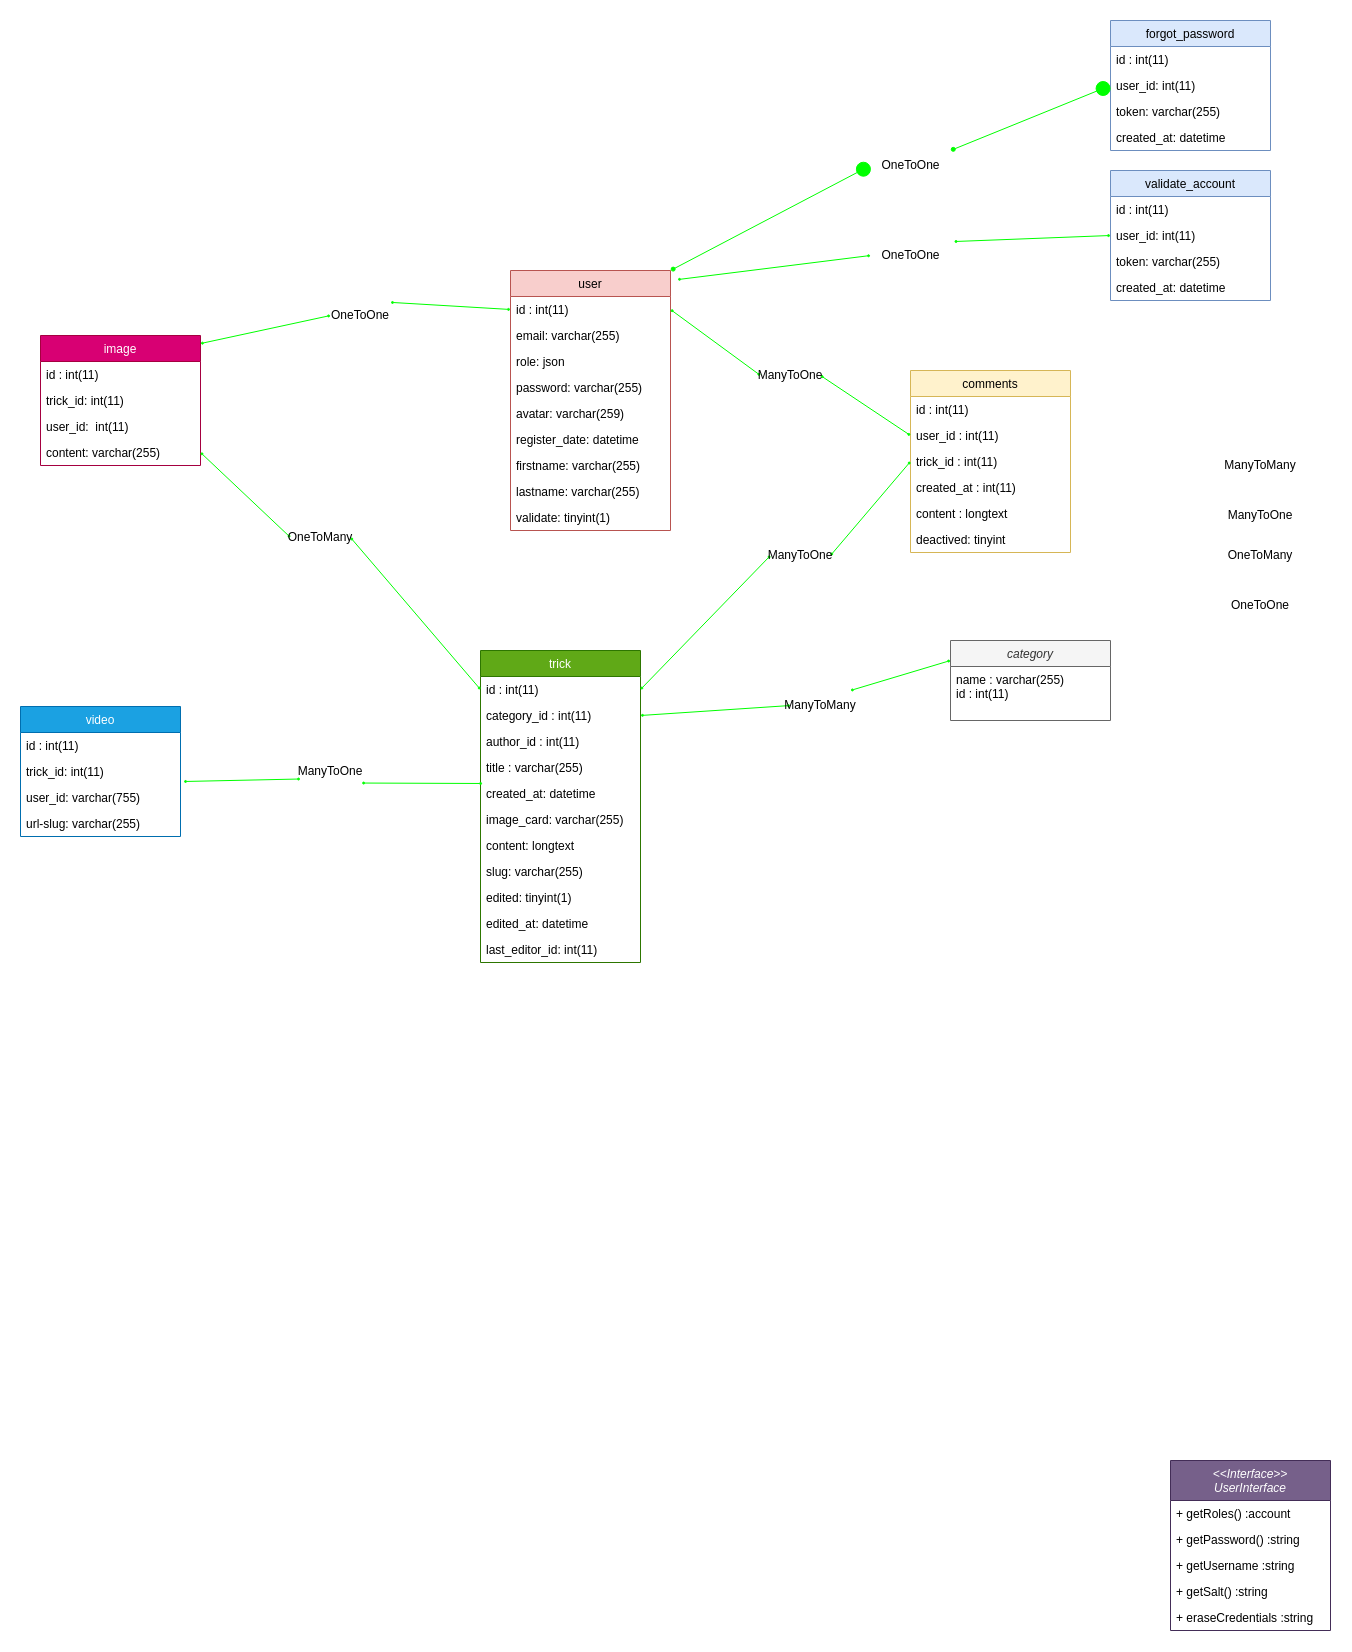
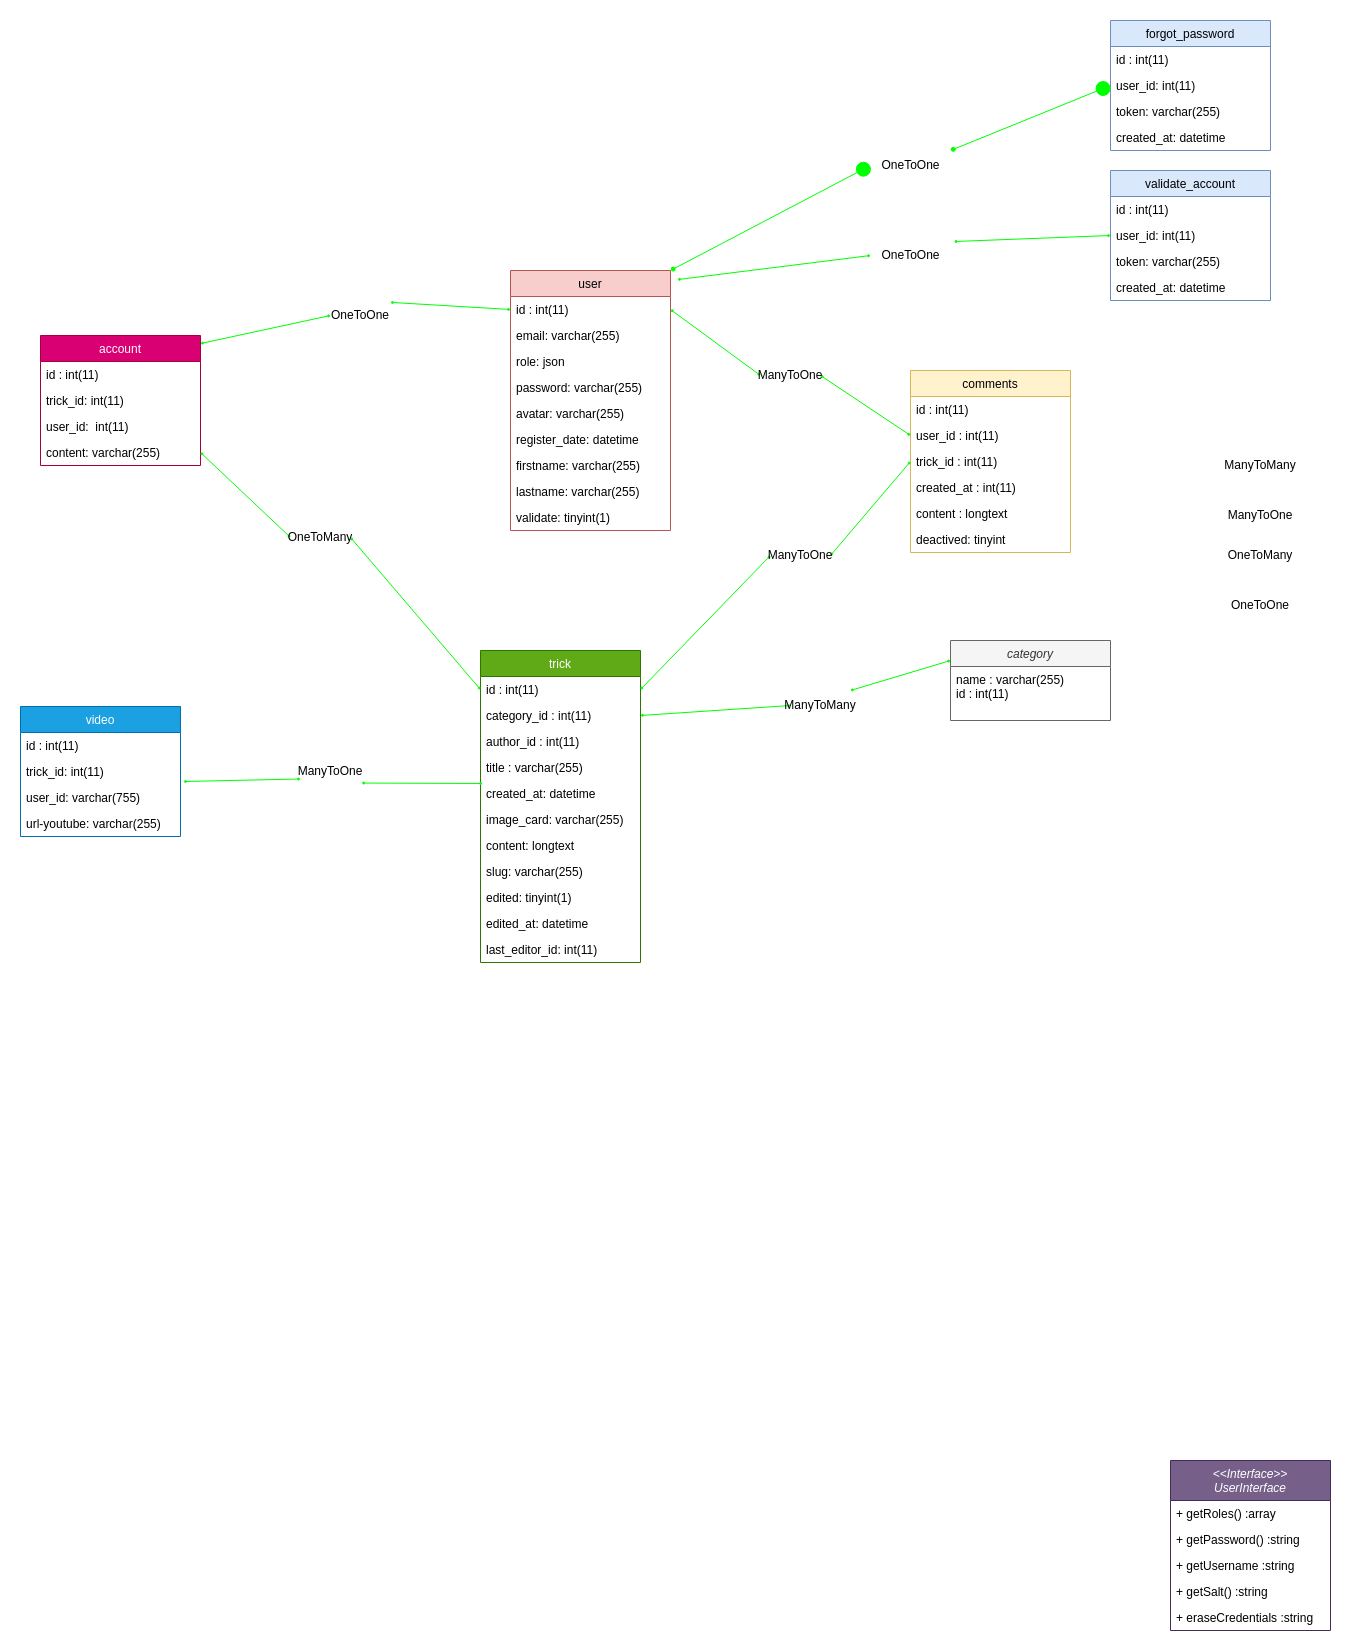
(120, 349) -> (120, 349)
(580, 414) -> (580, 414)
(94, 824) -> (105, 824)
(1240, 1514) -> (1234, 1514)
